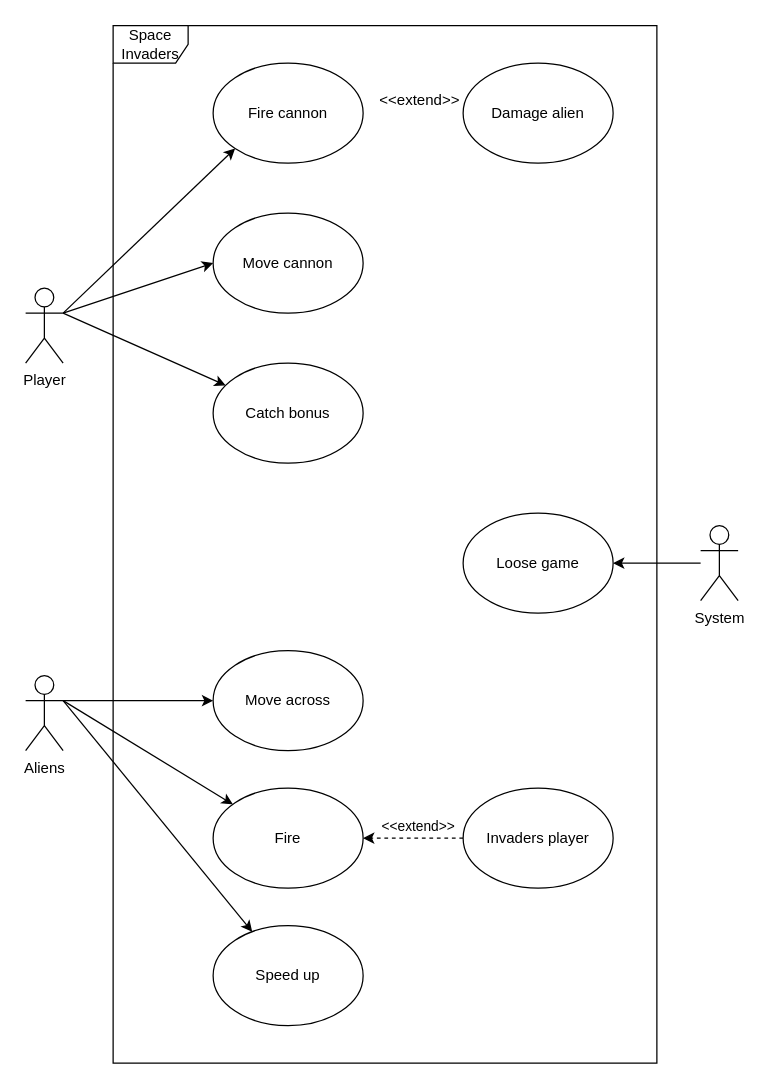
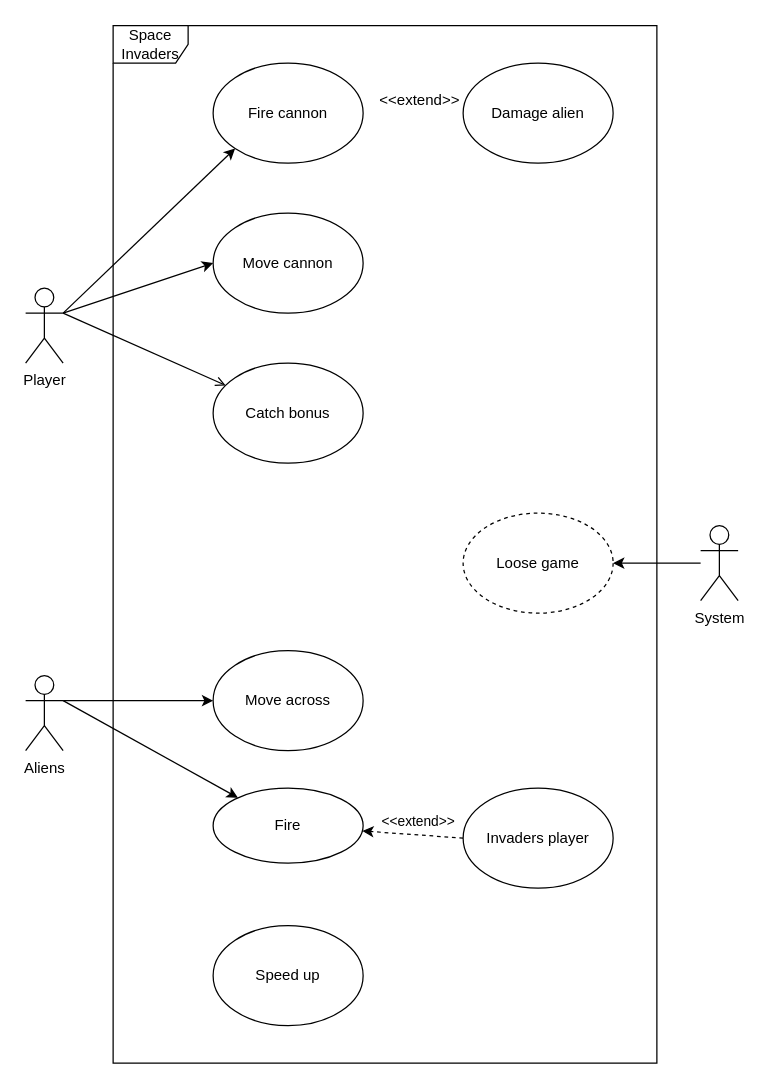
(217, 381) -> (219, 382)
(538, 563) -> (538, 563)
(157, 815) -> none
(288, 838) -> (288, 826)
